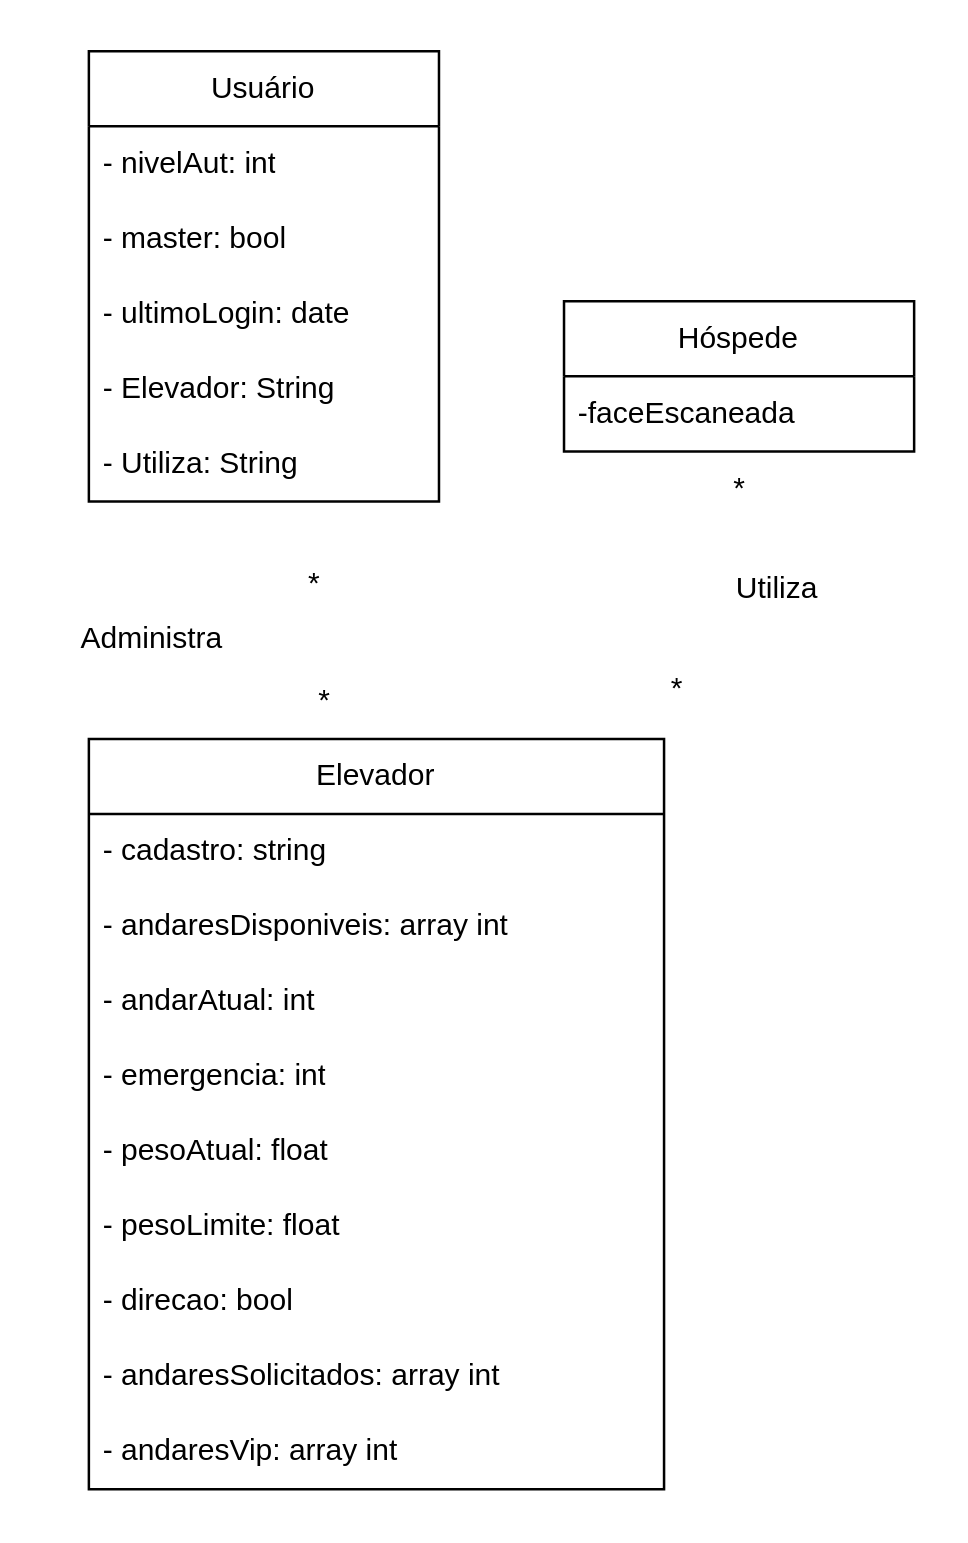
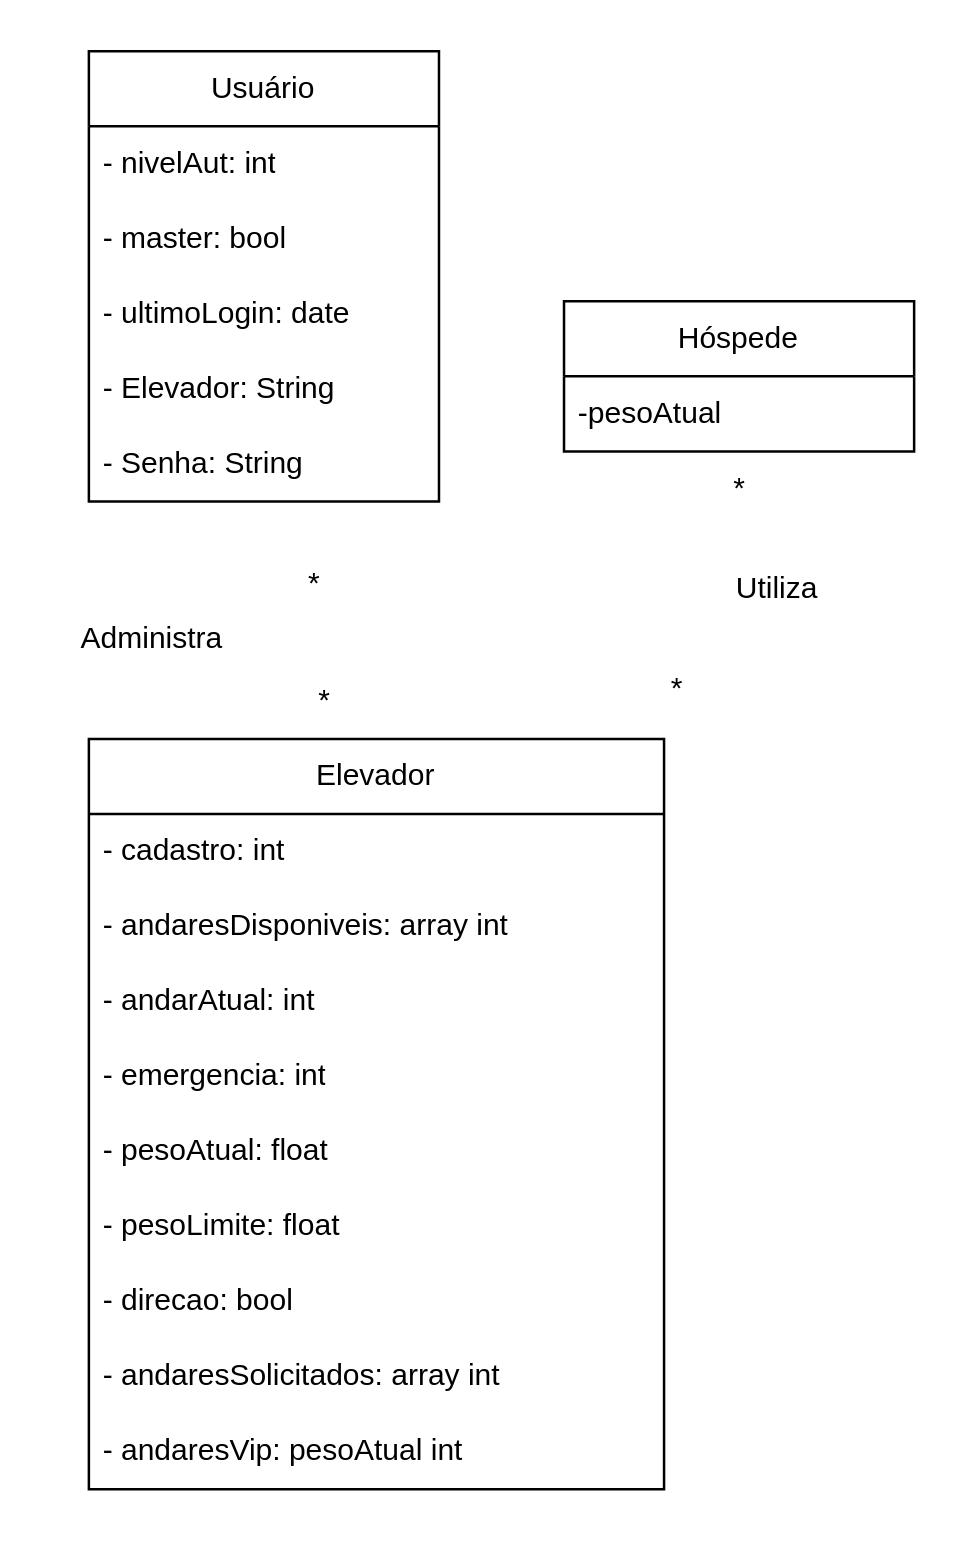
(696, 414) -> (659, 414)
(219, 464) -> (214, 464)
(239, 851) -> (214, 851)
(274, 1451) -> (303, 1451)
